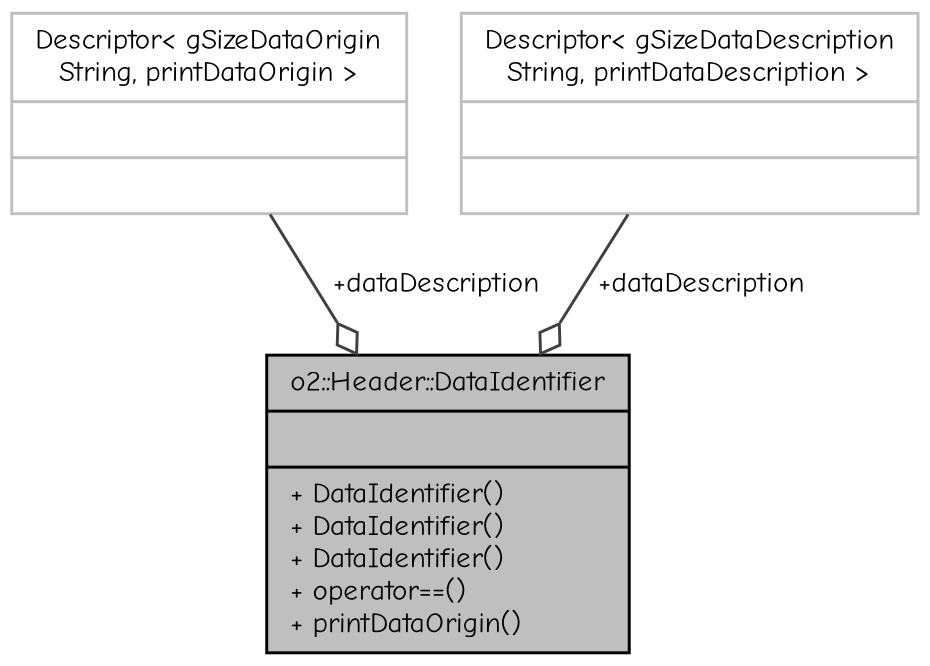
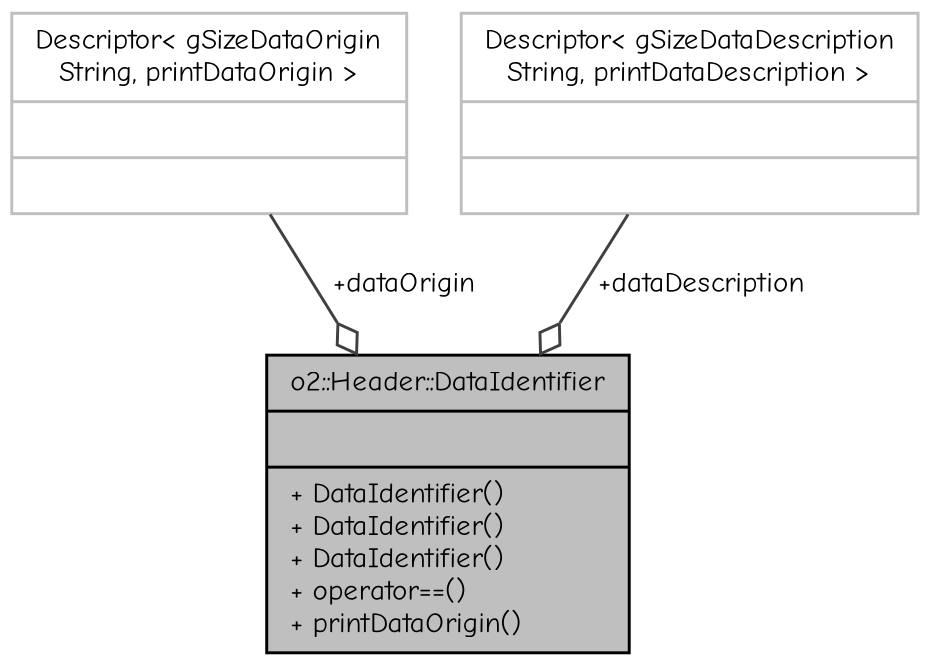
(432, 284) -> (401, 284)
